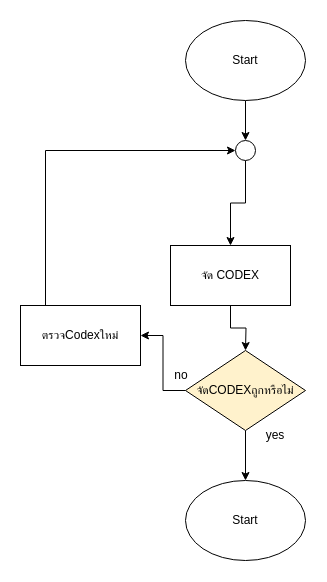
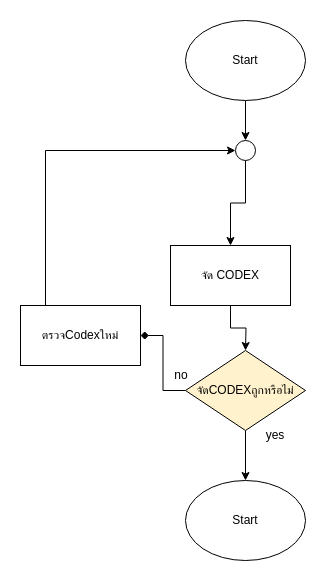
(149, 336) -> (149, 336)
